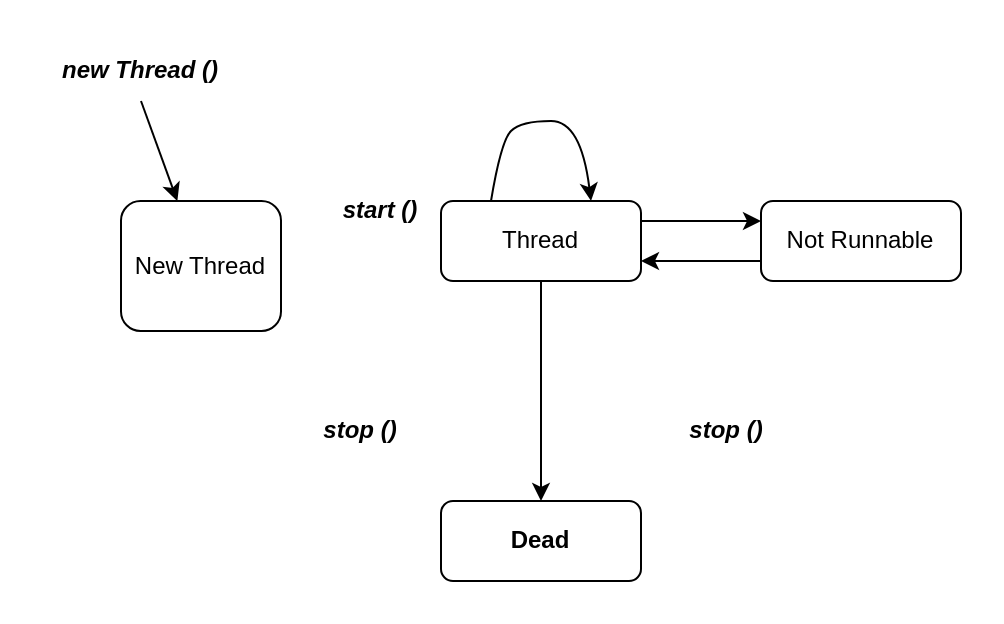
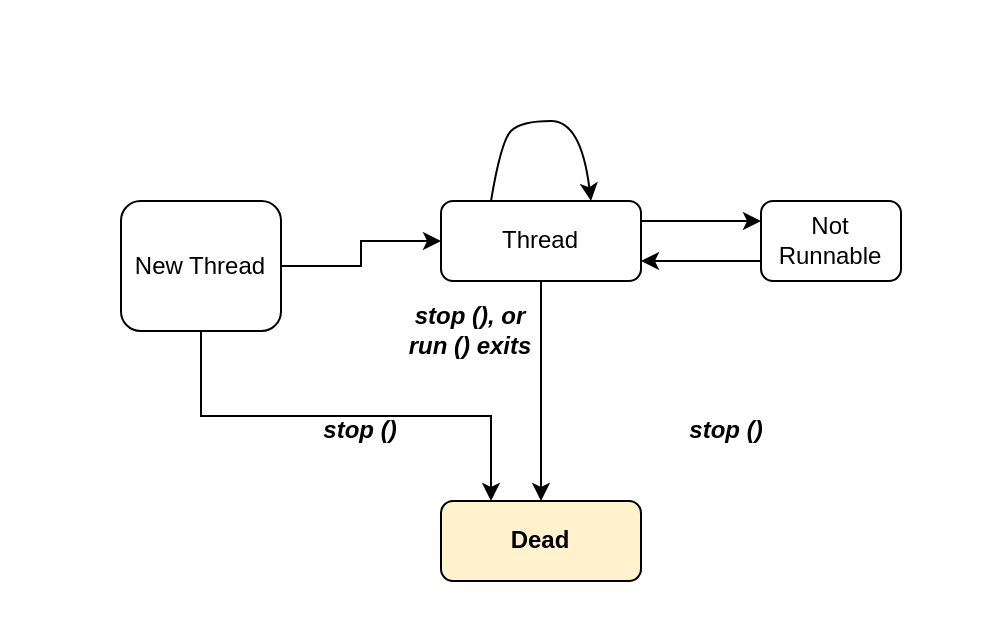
(141, 71) -> none
(157, 145) -> none
(381, 211) -> none
(861, 241) -> (831, 241)
none -> (361, 260)
none -> (471, 331)
none -> (339, 416)
(541, 541) -> (541, 541)
